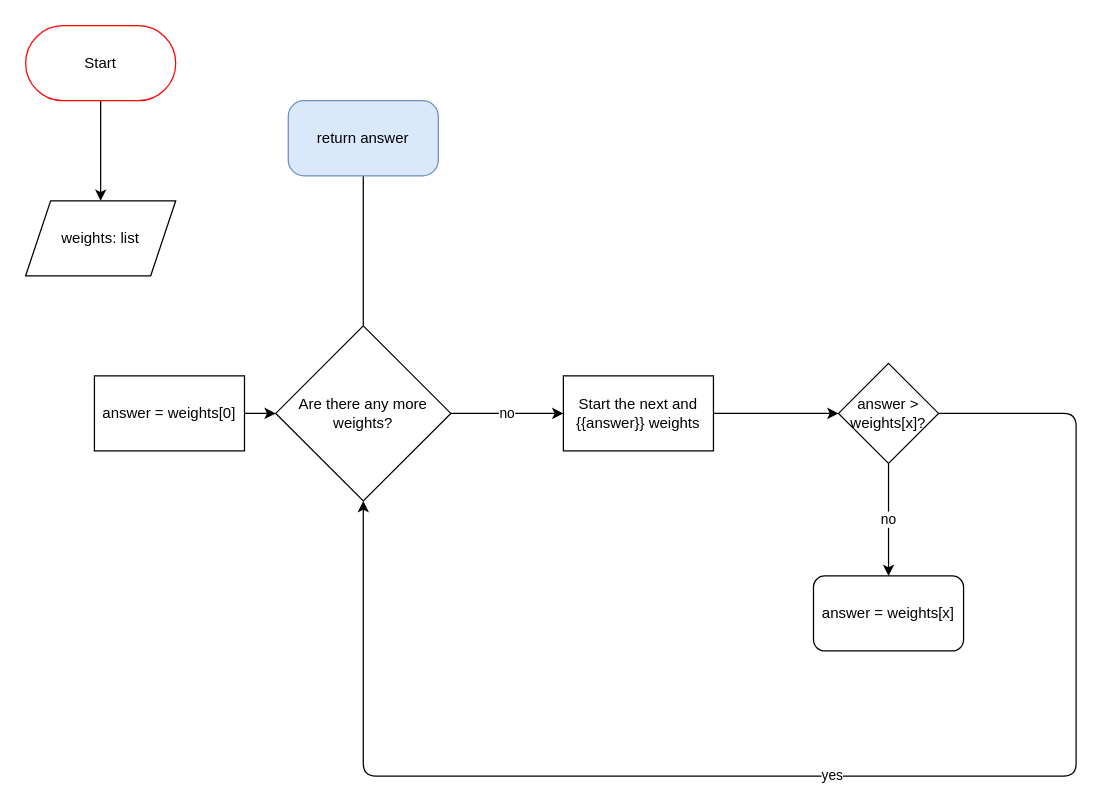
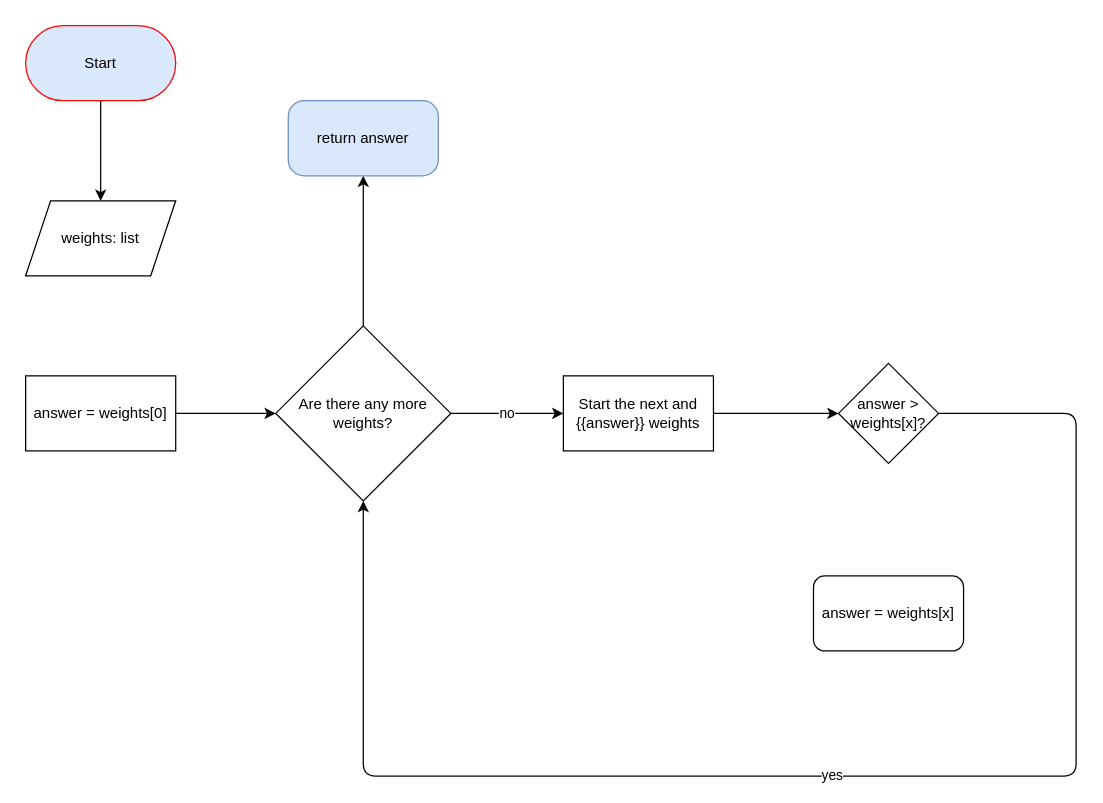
(101, 63) -> (101, 63)
(363, 181) -> (363, 185)
(169, 413) -> (101, 413)
(888, 515) -> none
